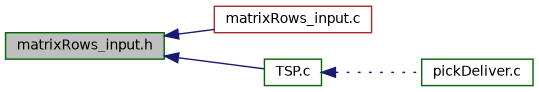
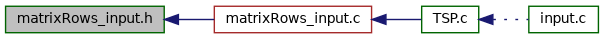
(221, 63) -> (404, 19)
(477, 72) -> (564, 19)
